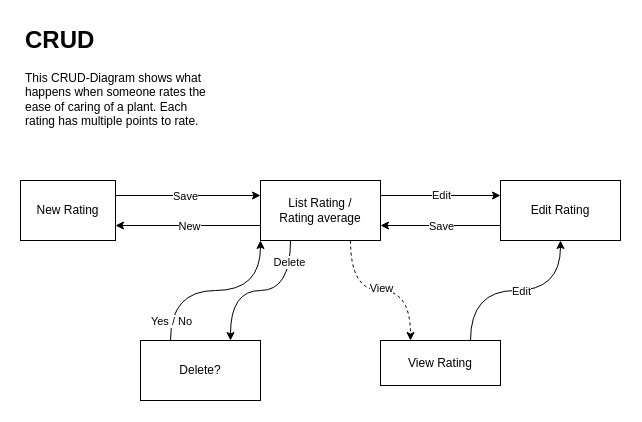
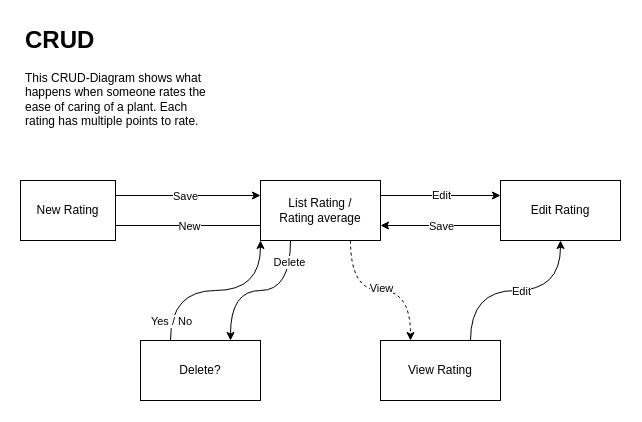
(124, 226) -> (121, 226)
(441, 363) -> (441, 371)
